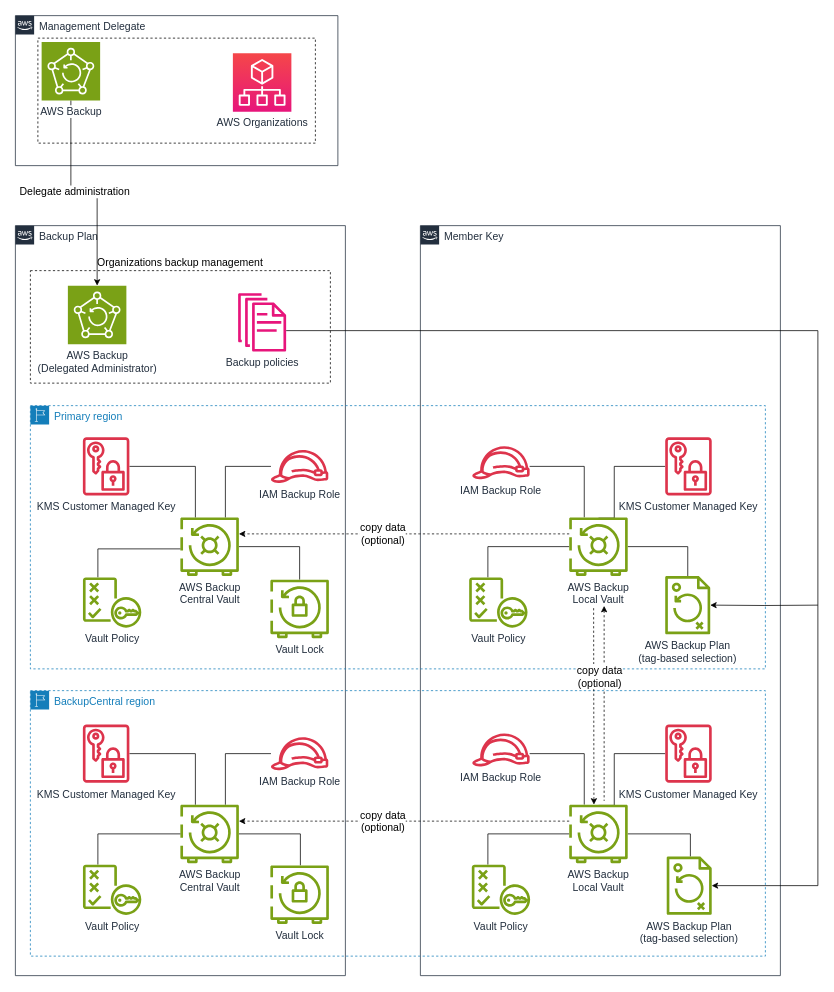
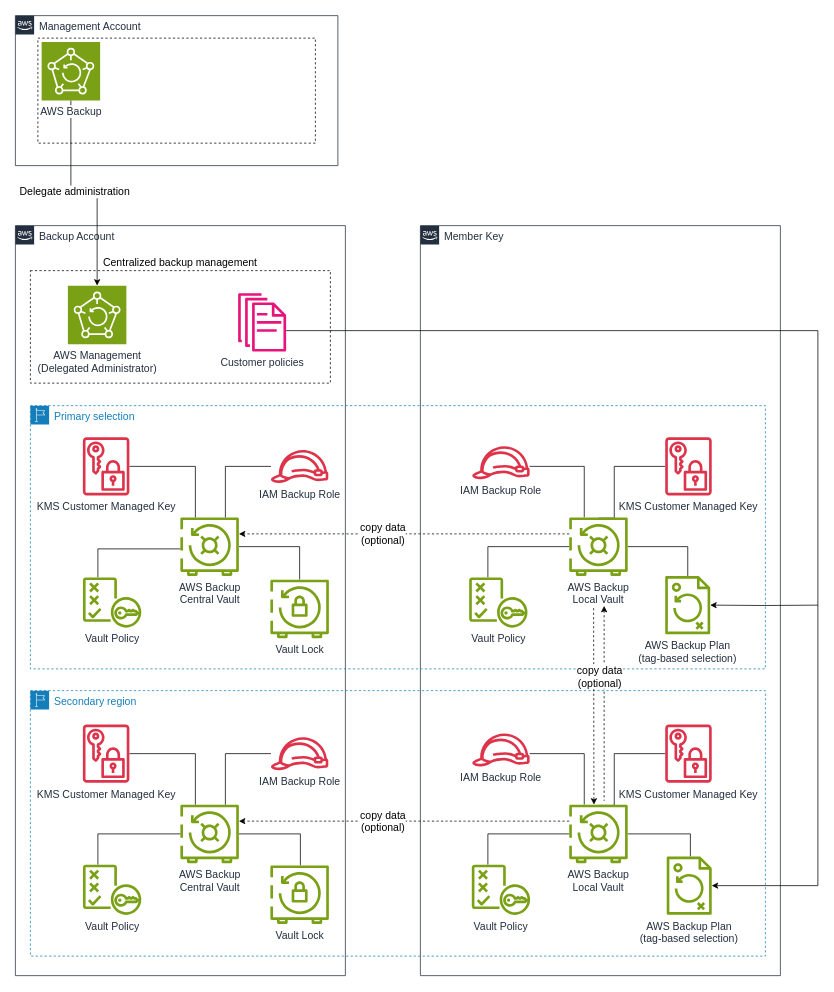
(93, 27) -> (91, 27)
(262, 82) -> none
(69, 237) -> (79, 237)
(180, 262) -> (180, 262)
(98, 362) -> (98, 362)
(263, 363) -> (263, 363)
(91, 417) -> (99, 417)
(109, 702) -> (99, 702)
